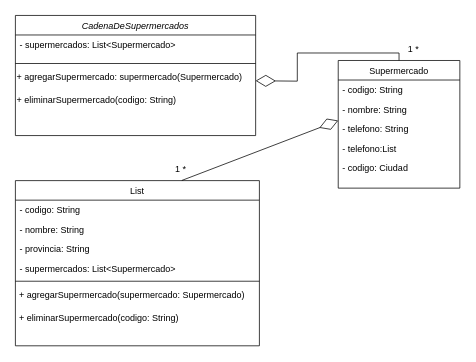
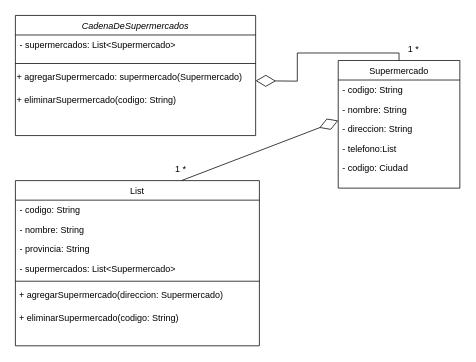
(382, 129) -> (383, 129)
(137, 295) -> (127, 295)
